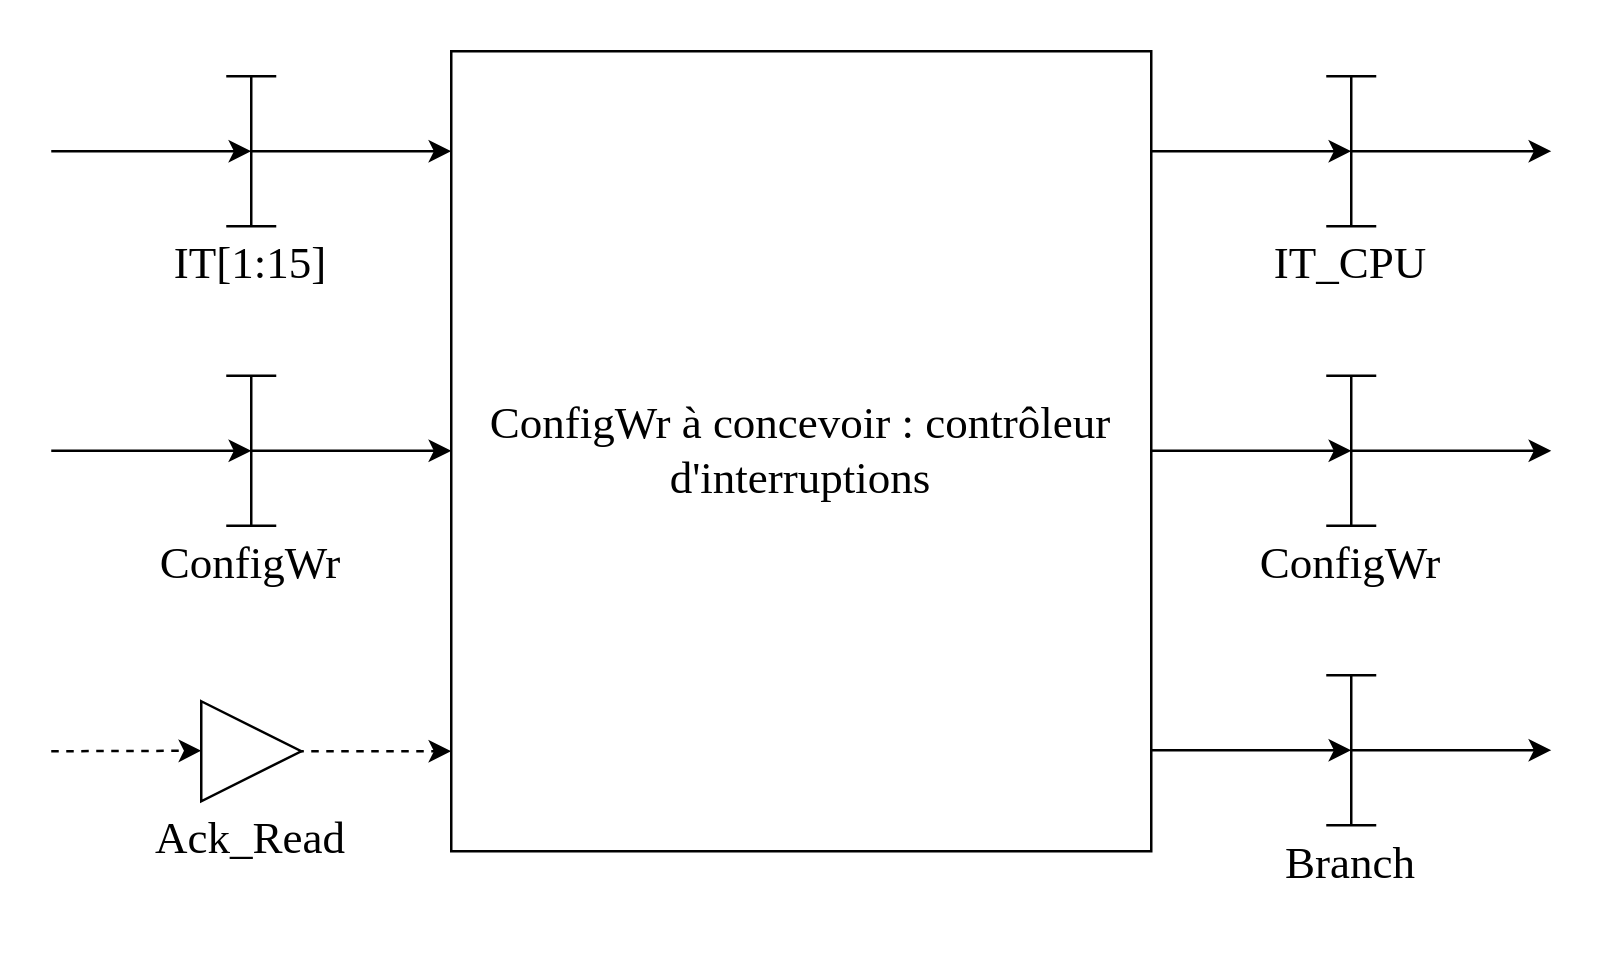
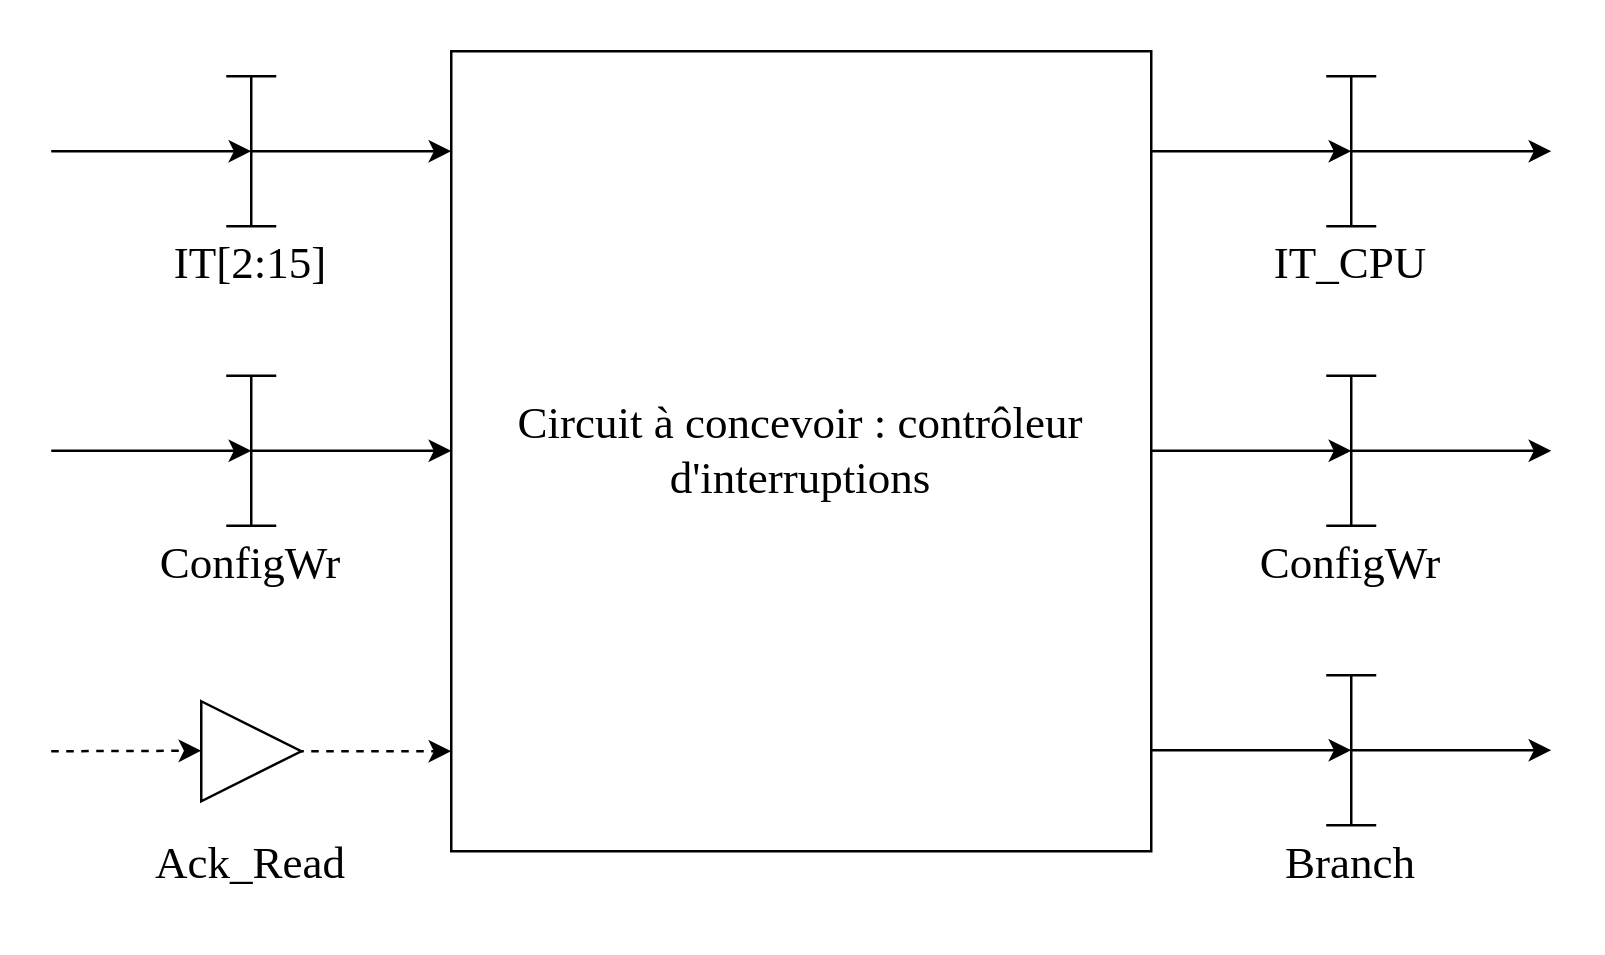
(251, 264) -> (251, 264)
(801, 451) -> (801, 451)
(251, 839) -> (251, 864)
